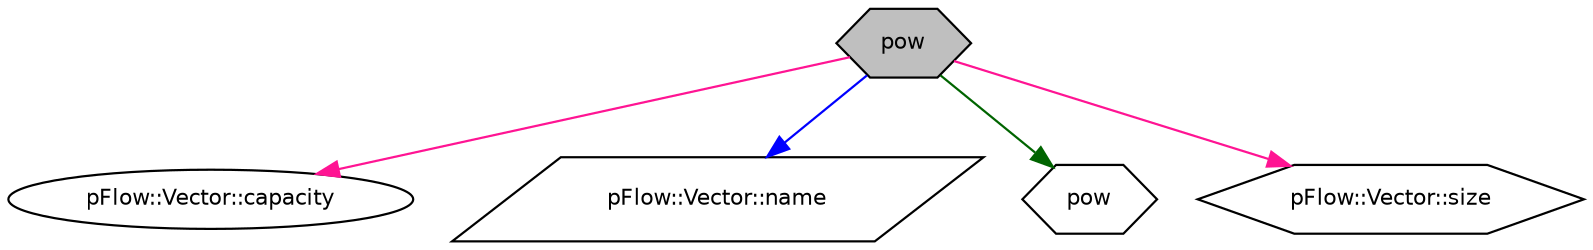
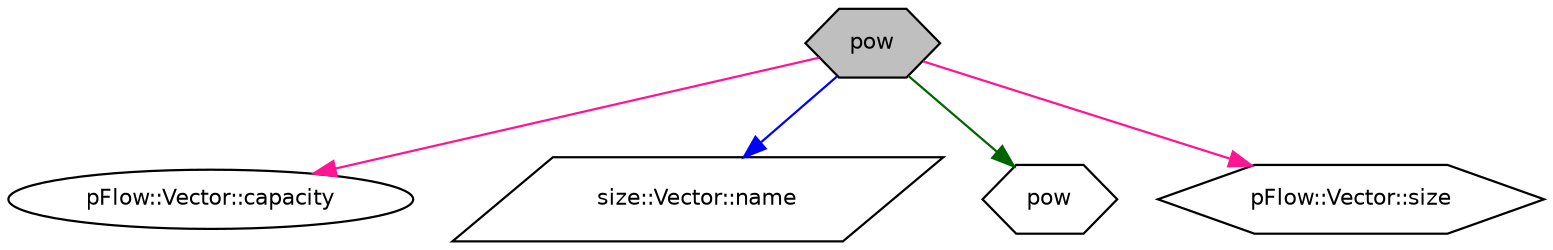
(718, 199) -> (698, 199)
